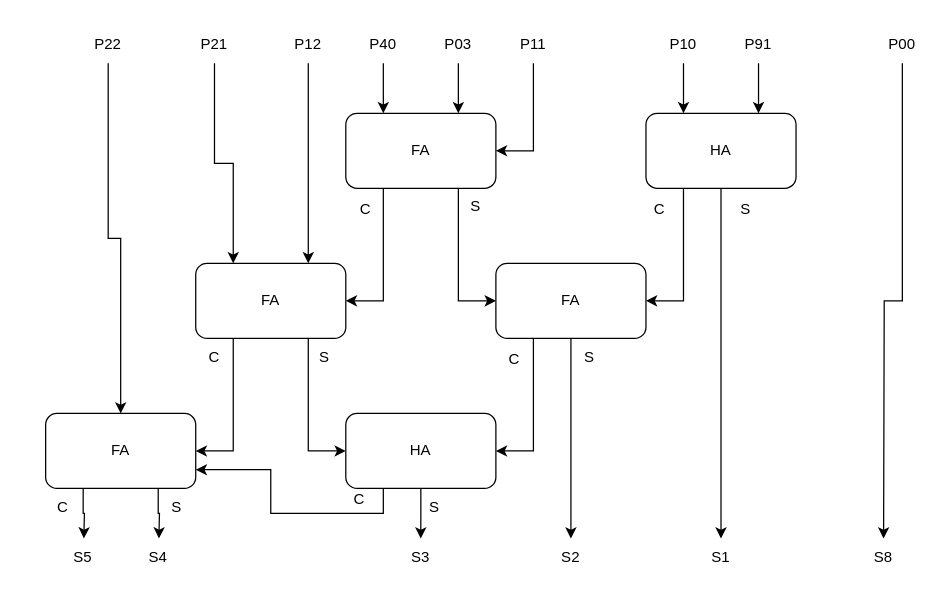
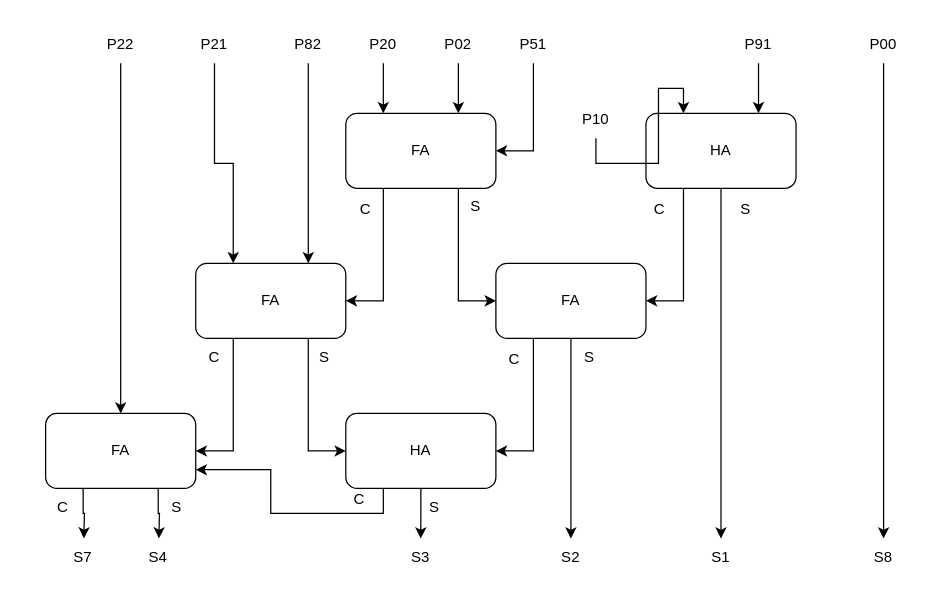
(108, 44) -> (121, 44)
(308, 44) -> (308, 44)
(383, 44) -> (383, 44)
(458, 44) -> (458, 44)
(533, 44) -> (533, 44)
(683, 44) -> (596, 119)
(902, 44) -> (883, 44)
(83, 557) -> (83, 557)
